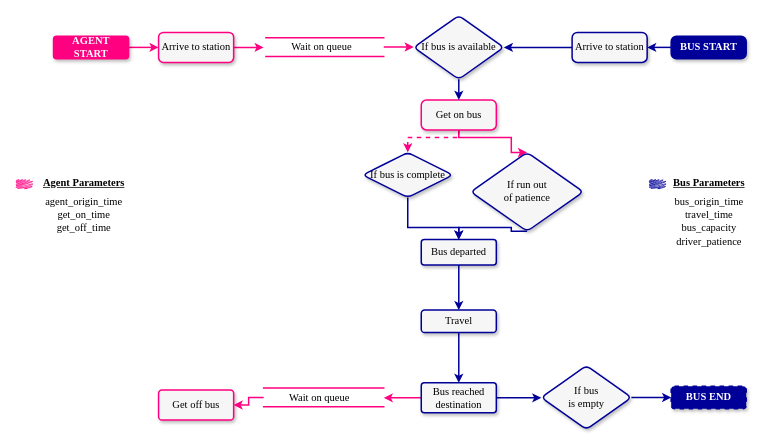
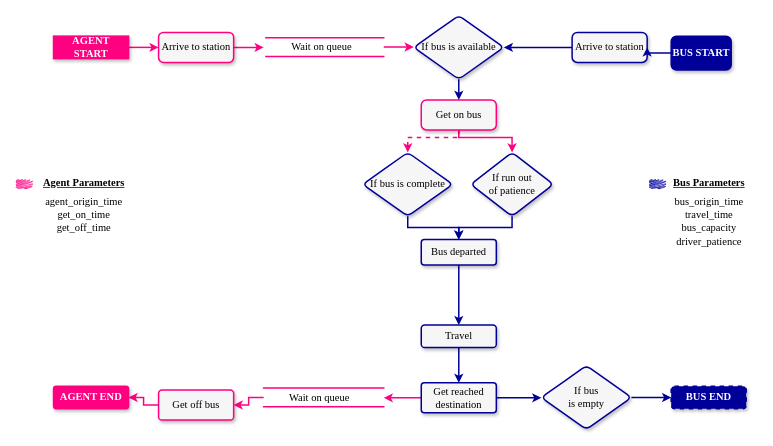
(91, 47) -> (91, 47)
(708, 47) -> (701, 53)
(407, 175) -> (407, 184)
(527, 192) -> (512, 184)
(458, 321) -> (458, 336)
none -> (91, 397)
(459, 398) -> (459, 398)
none -> (143, 405)
